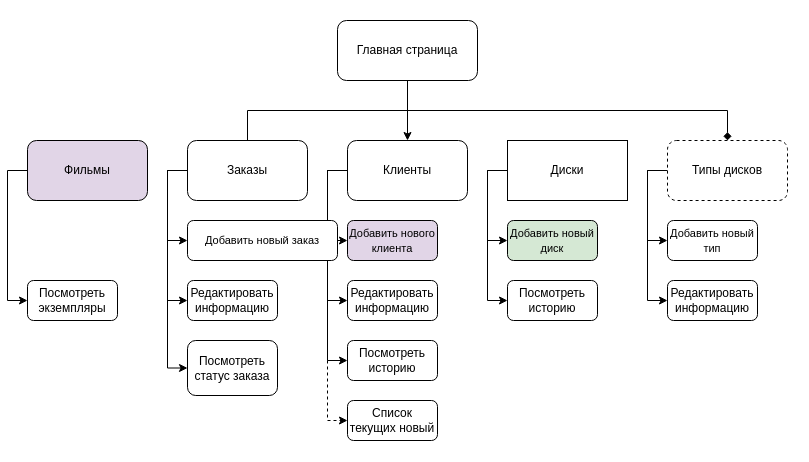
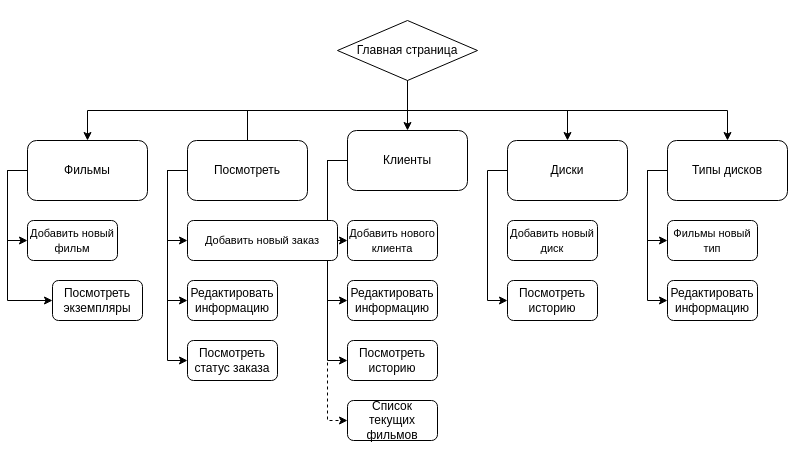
(408, 51) -> (408, 51)
none -> (155, 111)
none -> (568, 123)
(728, 131) -> (728, 132)
(88, 171) -> (88, 171)
(248, 171) -> (248, 171)
(408, 171) -> (408, 161)
(568, 171) -> (568, 171)
(728, 171) -> (728, 171)
none -> (15, 241)
none -> (73, 241)
(393, 241) -> (393, 241)
(495, 241) -> none
(553, 241) -> (553, 241)
(713, 241) -> (713, 241)
(73, 301) -> (98, 301)
(233, 368) -> (233, 361)
(393, 421) -> (393, 421)
